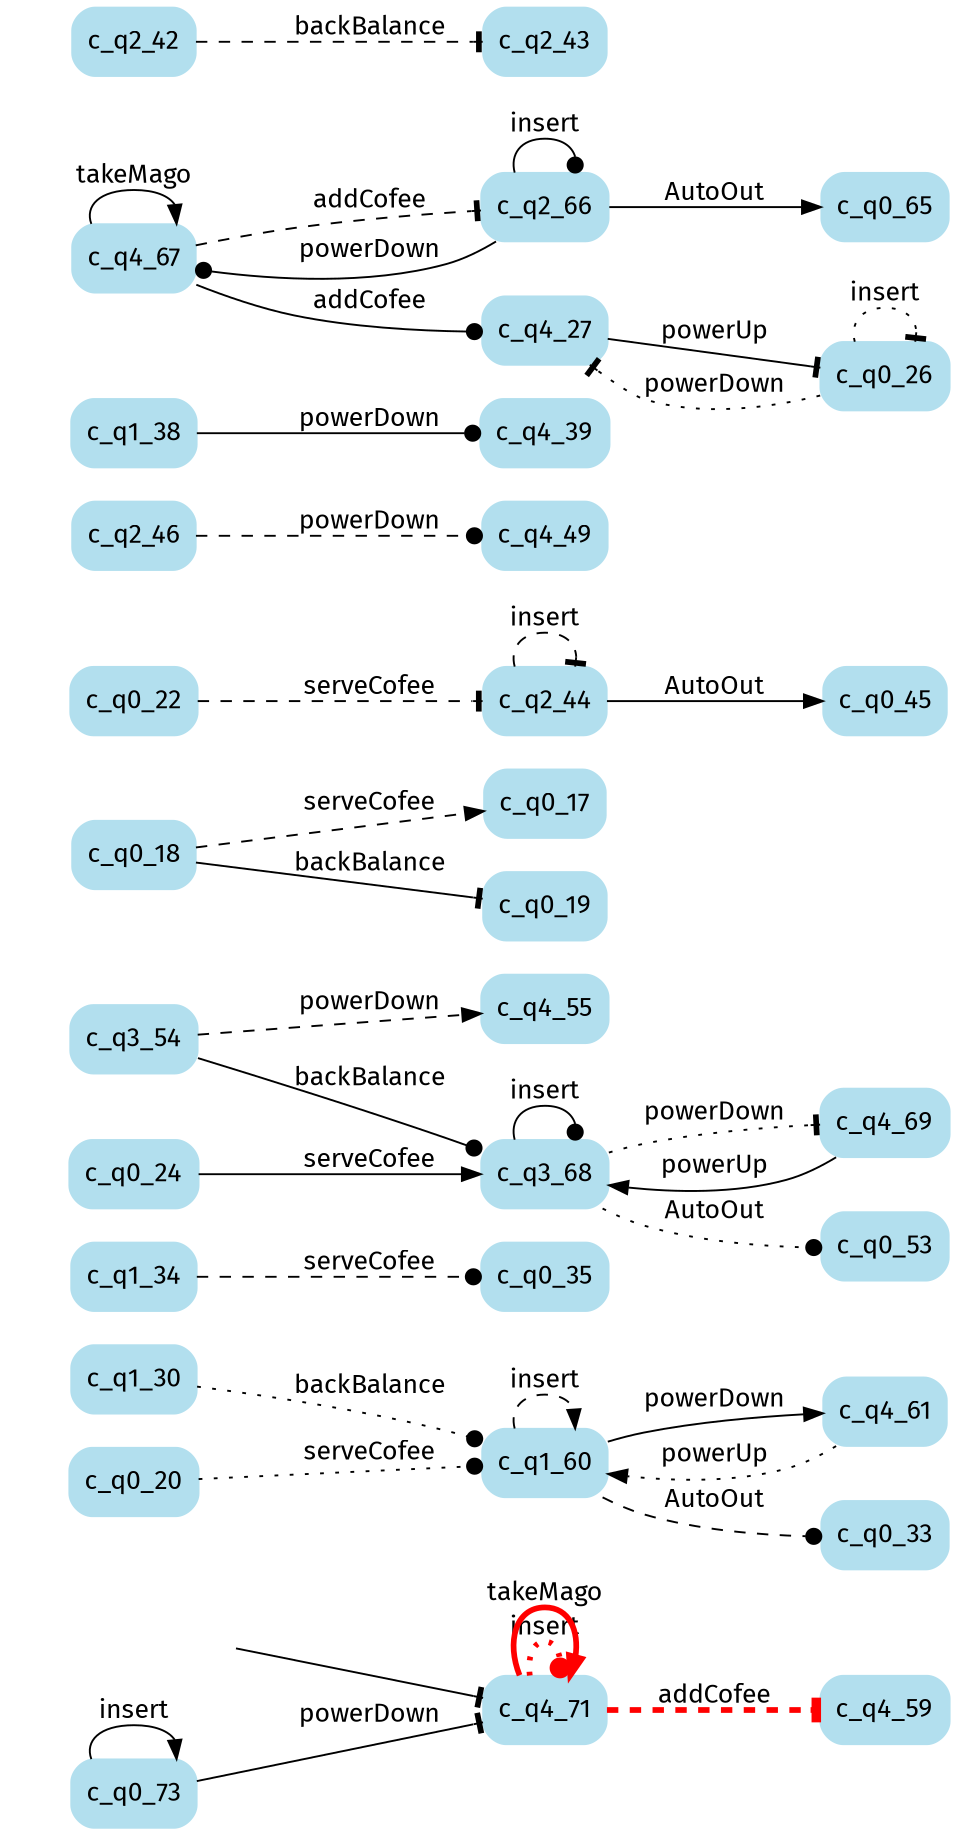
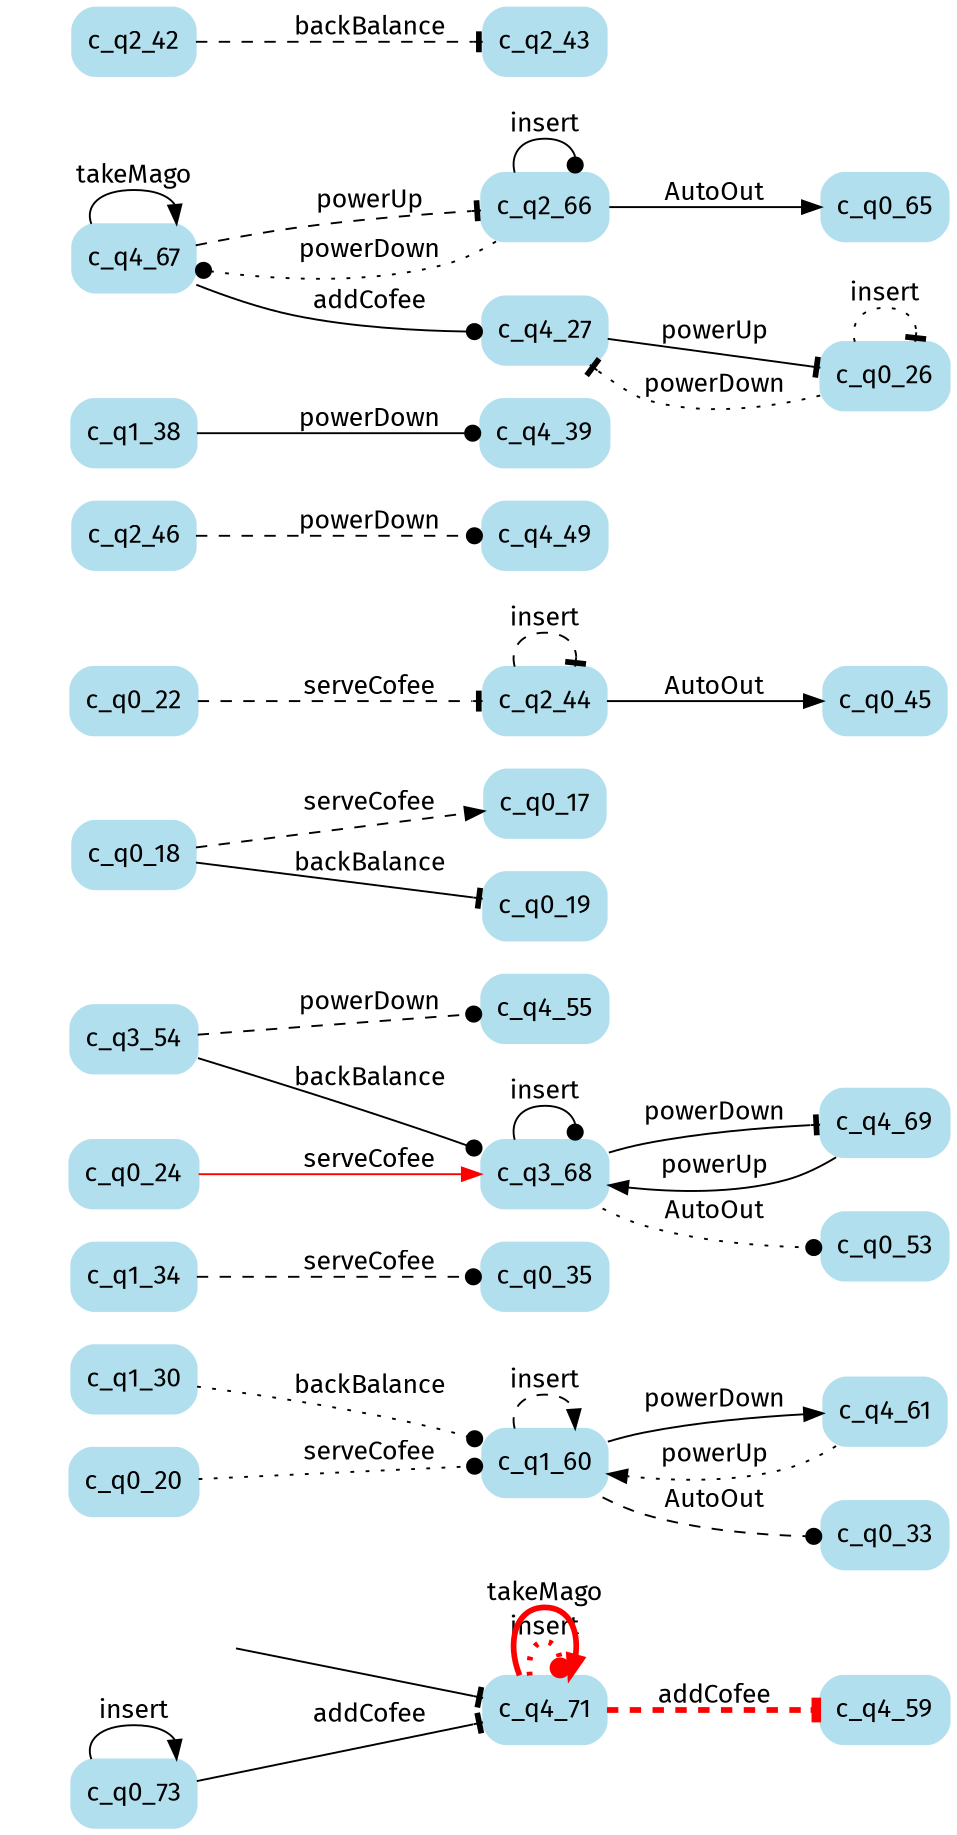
(370, 200) -> (370, 200)
(357, 278) -> (357, 278)
(332, 1025) -> (332, 1025)
(709, 1134) -> (709, 1134)
(330, 1174) -> (330, 1174)
(370, 1715) -> (370, 1715)
